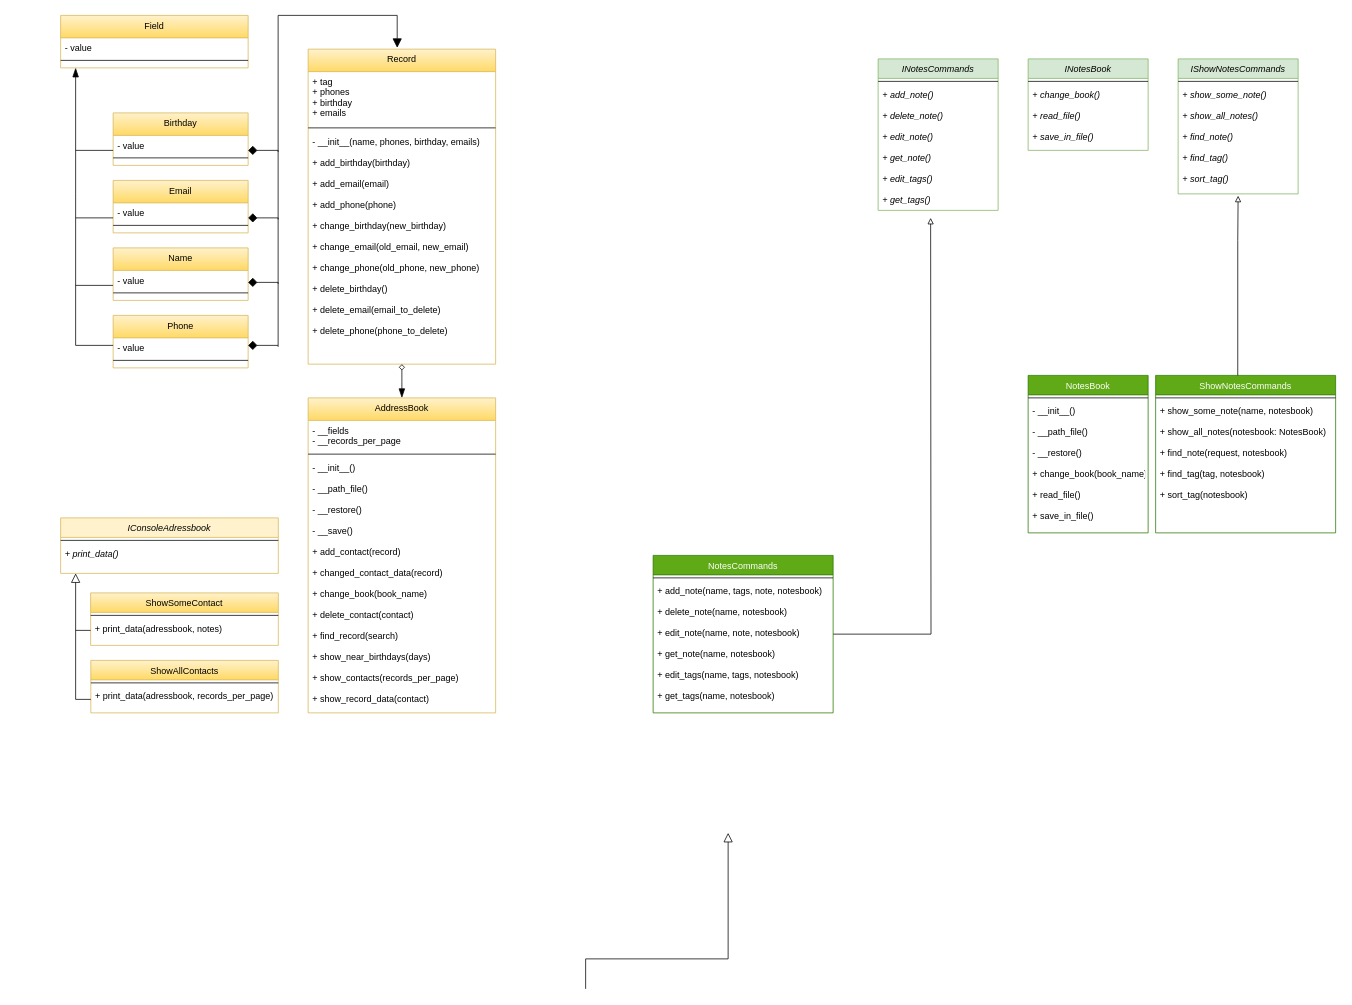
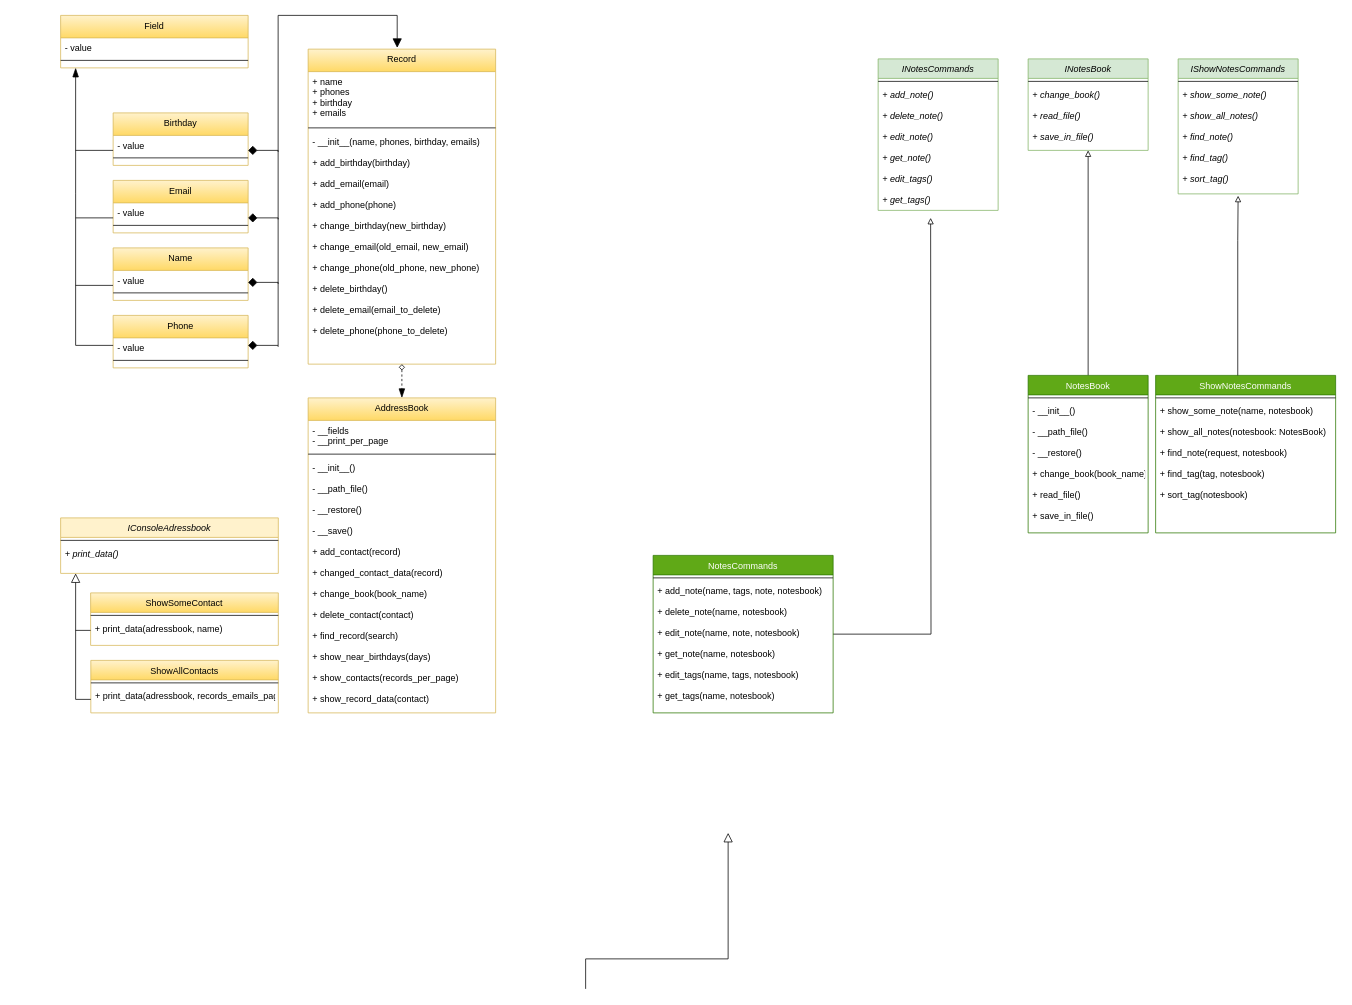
(323, 82) -> (326, 82)
none -> (1088, 266)
(402, 379) -> (402, 379)
(335, 431) -> (335, 431)
(168, 629) -> (165, 629)
(197, 696) -> (202, 696)
